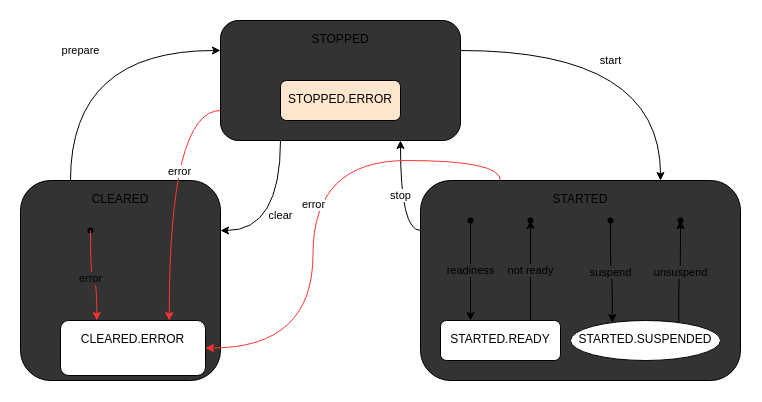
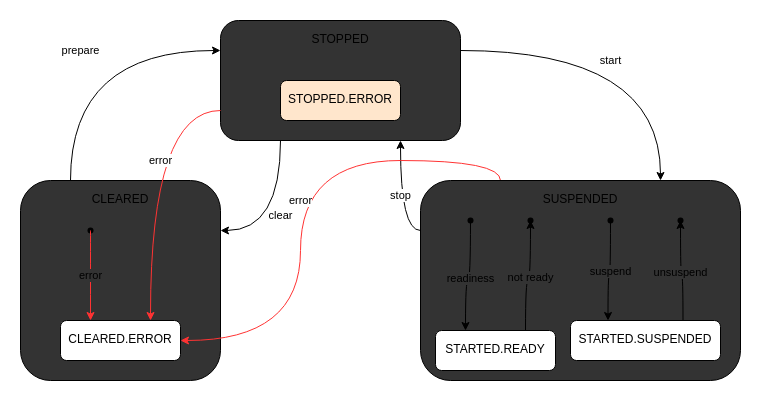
(581, 200) -> (581, 200)
(501, 341) -> (496, 351)
(646, 341) -> (646, 341)
(133, 348) -> (121, 341)
